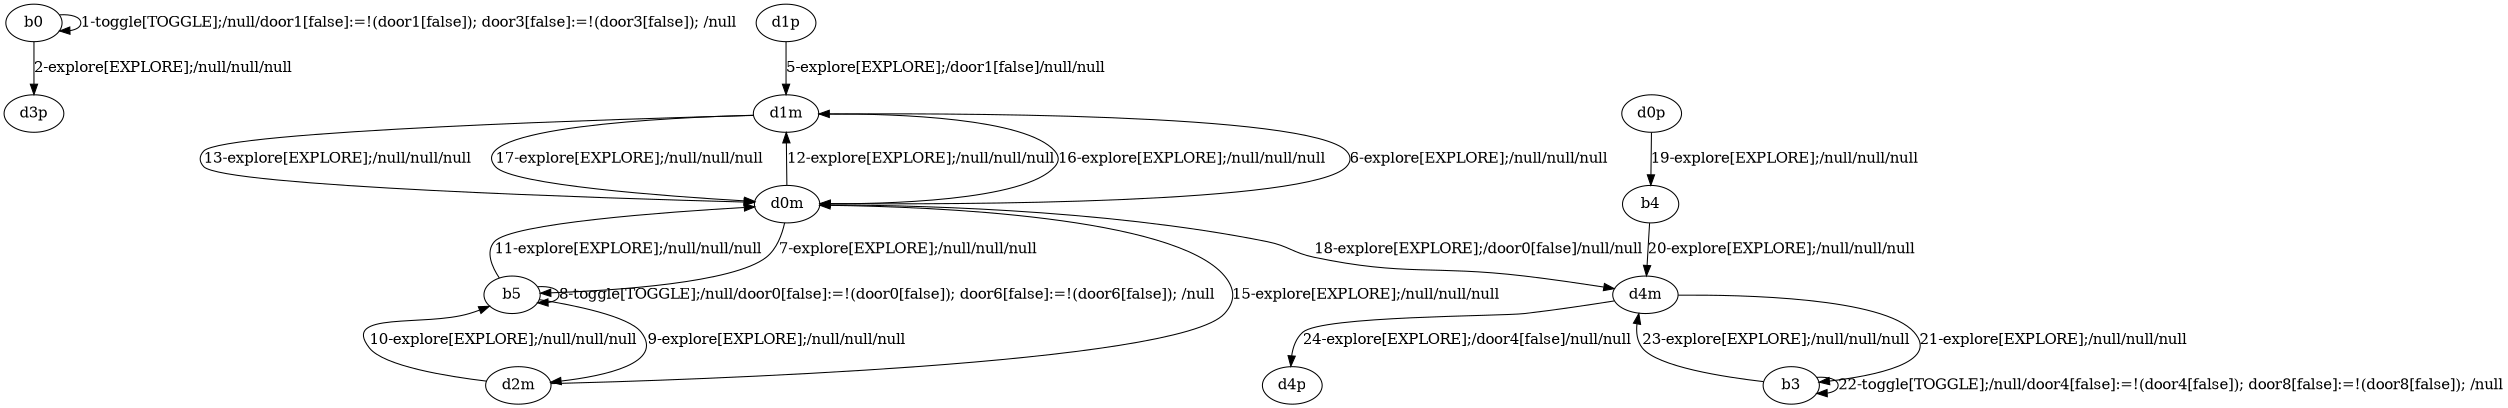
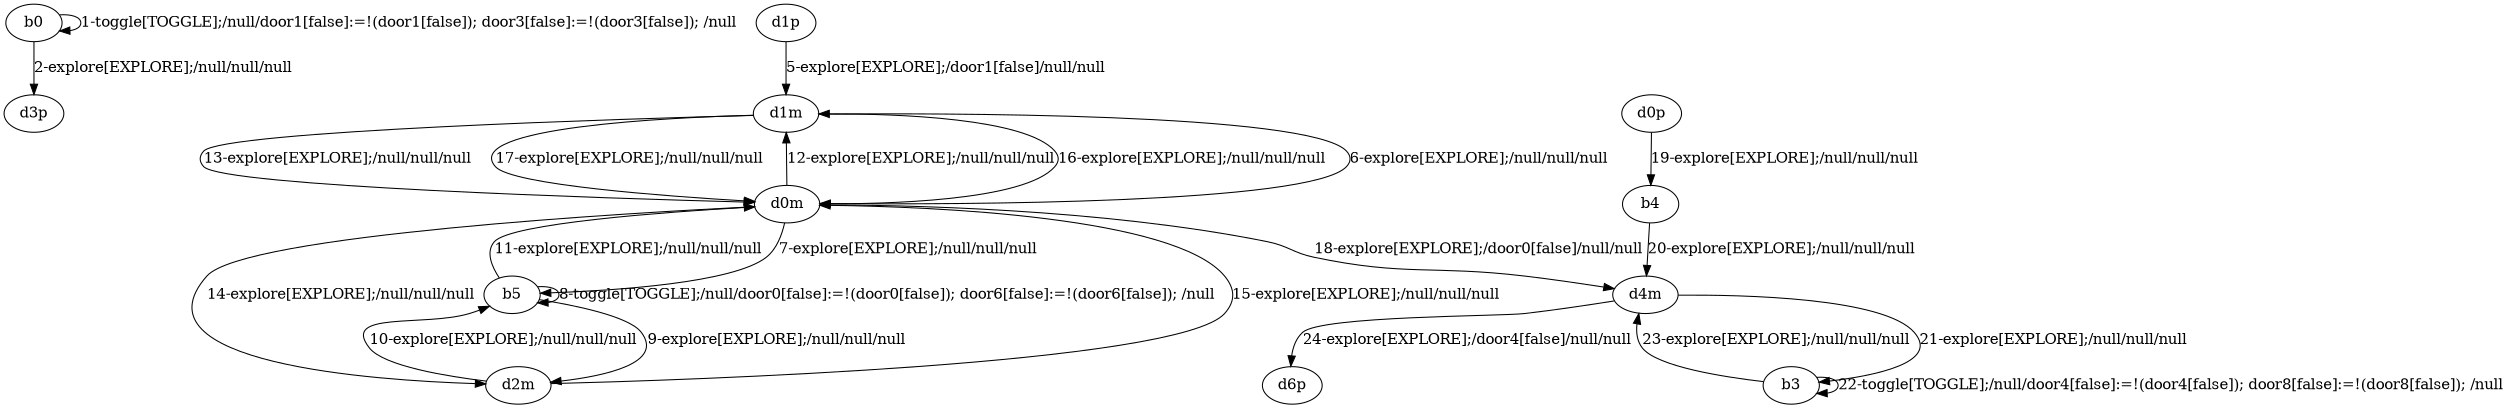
none -> (309, 246)
(1292, 385) -> (1292, 385)
